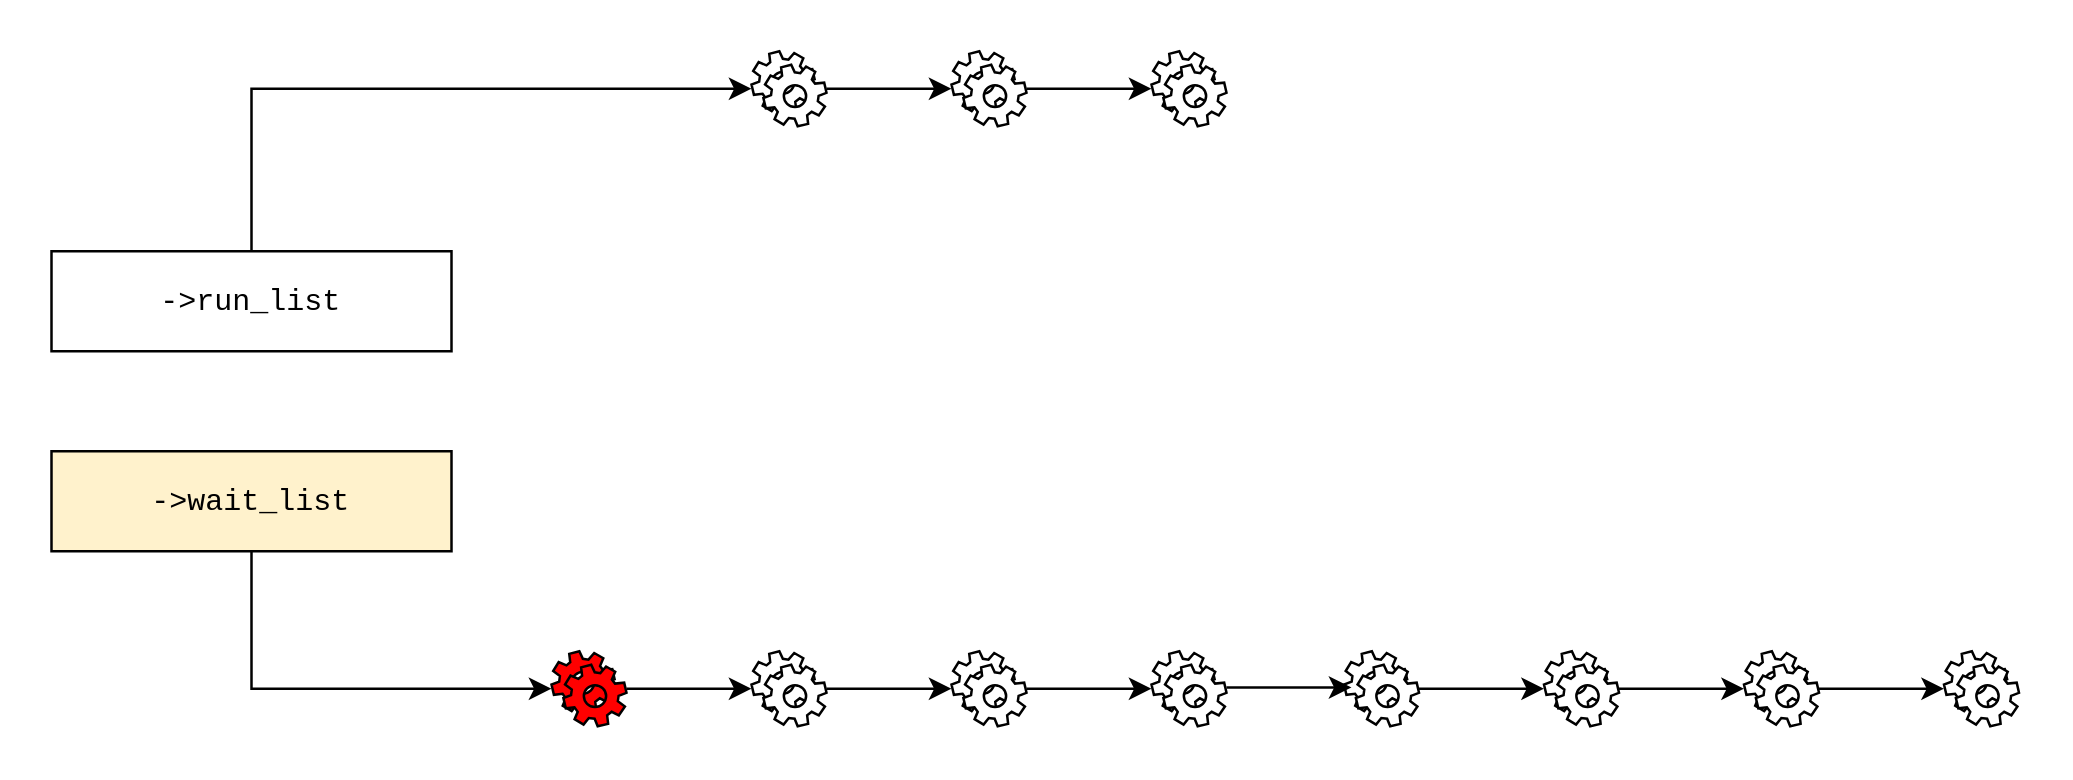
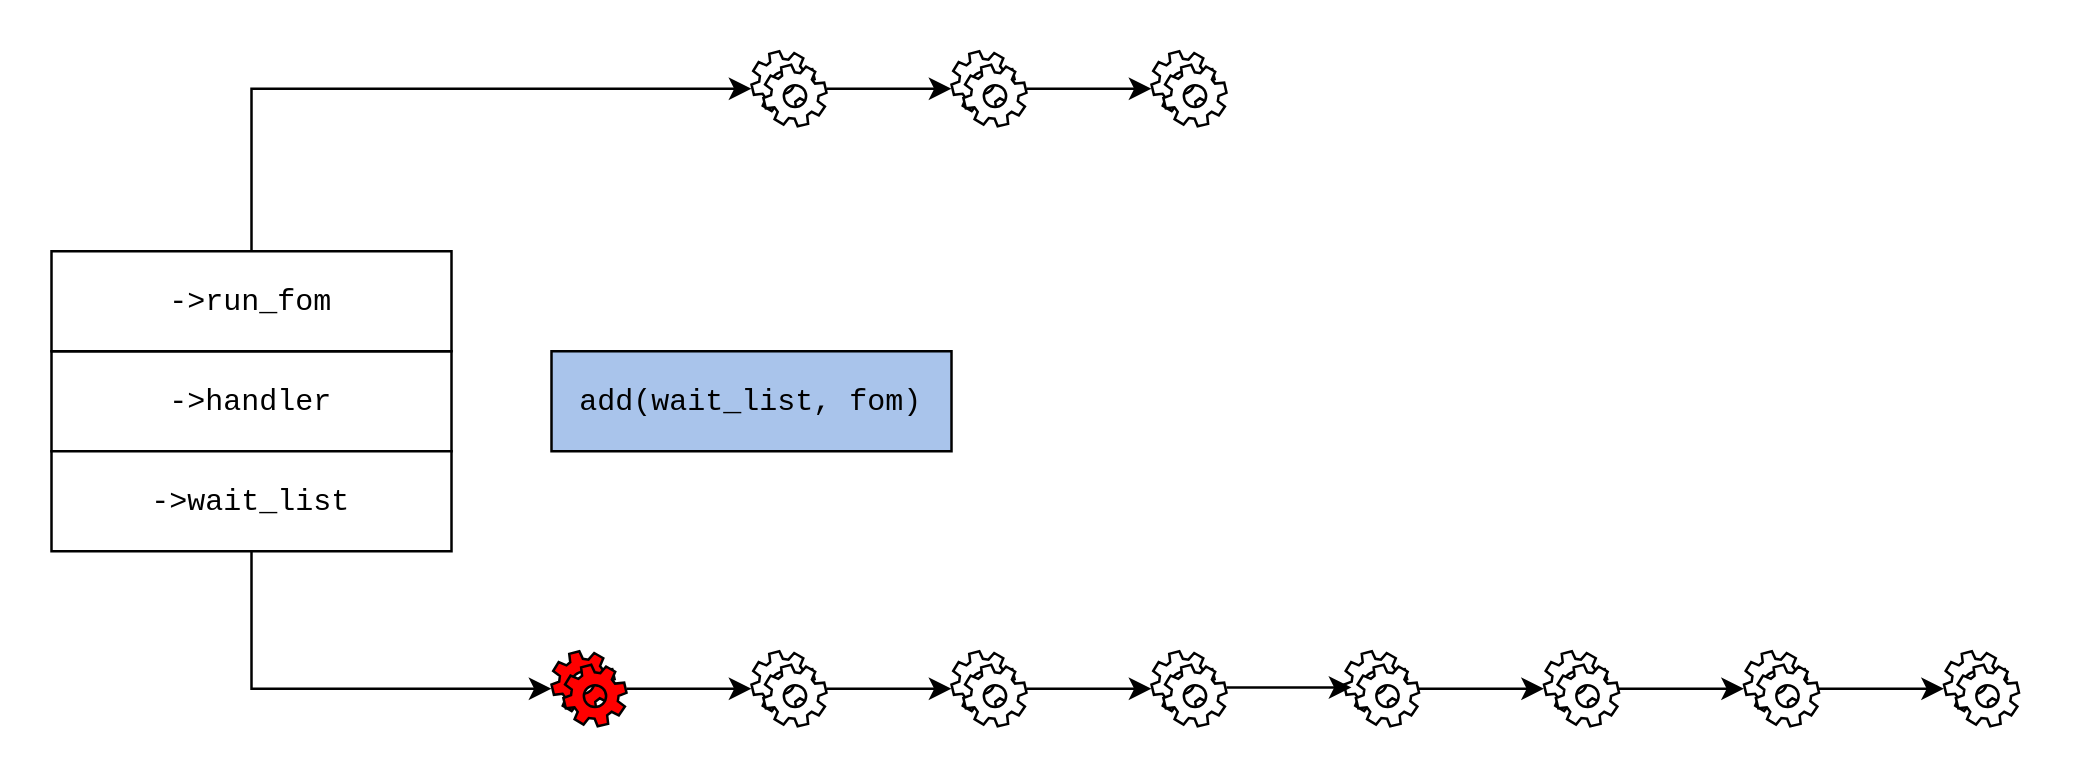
(251, 301) -> (251, 301)
none -> (251, 401)
none -> (751, 401)
(251, 501) -> (251, 501)
